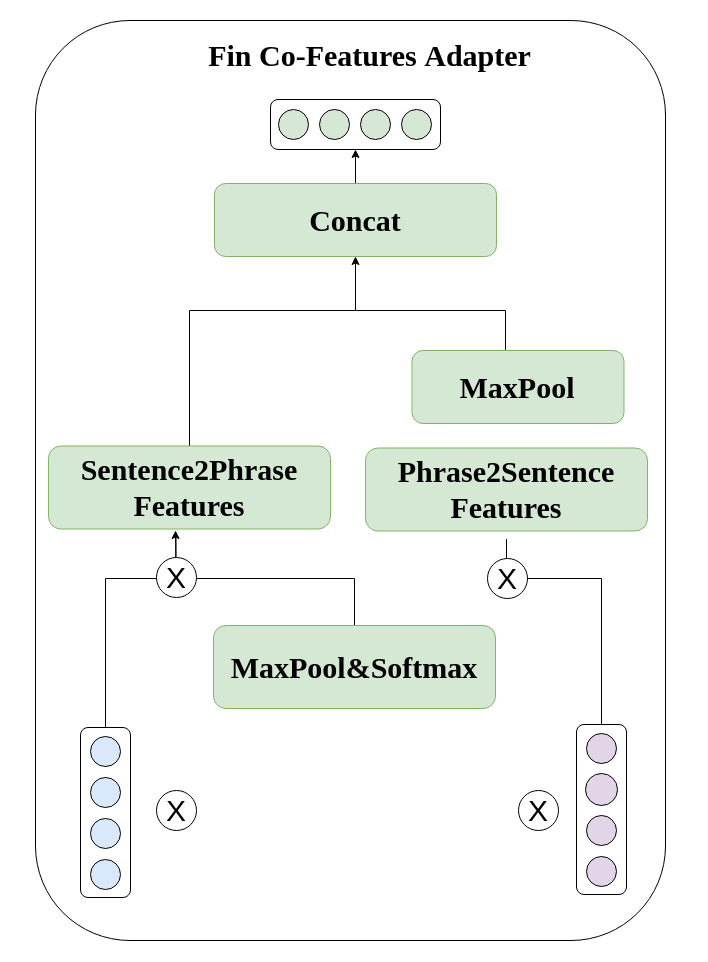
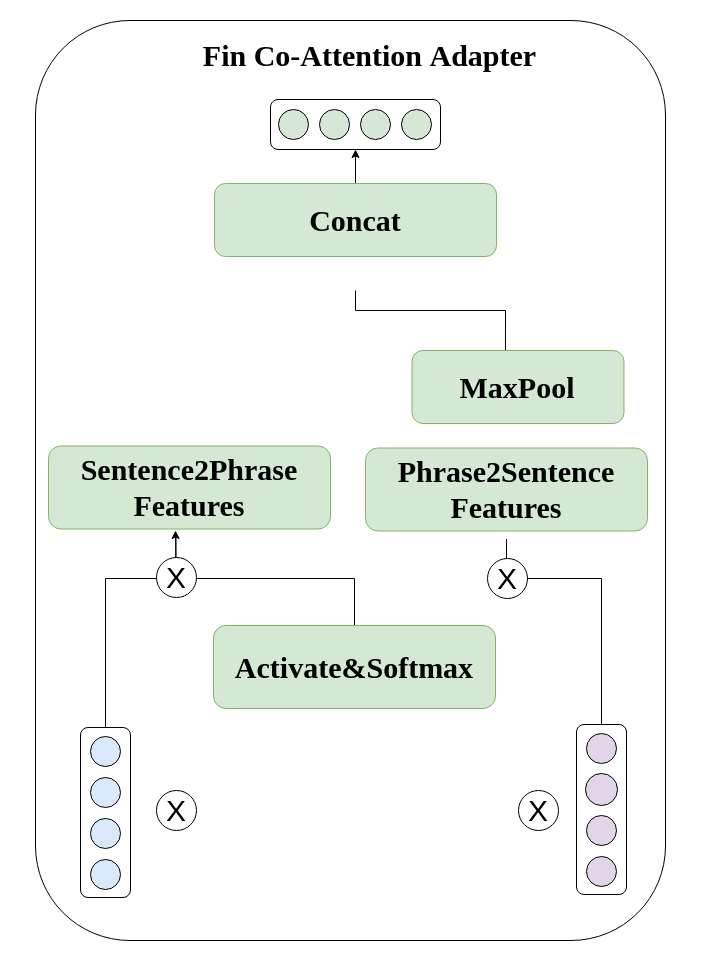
(370, 56) -> (370, 56)
(204, 311) -> none
(355, 668) -> (355, 668)
